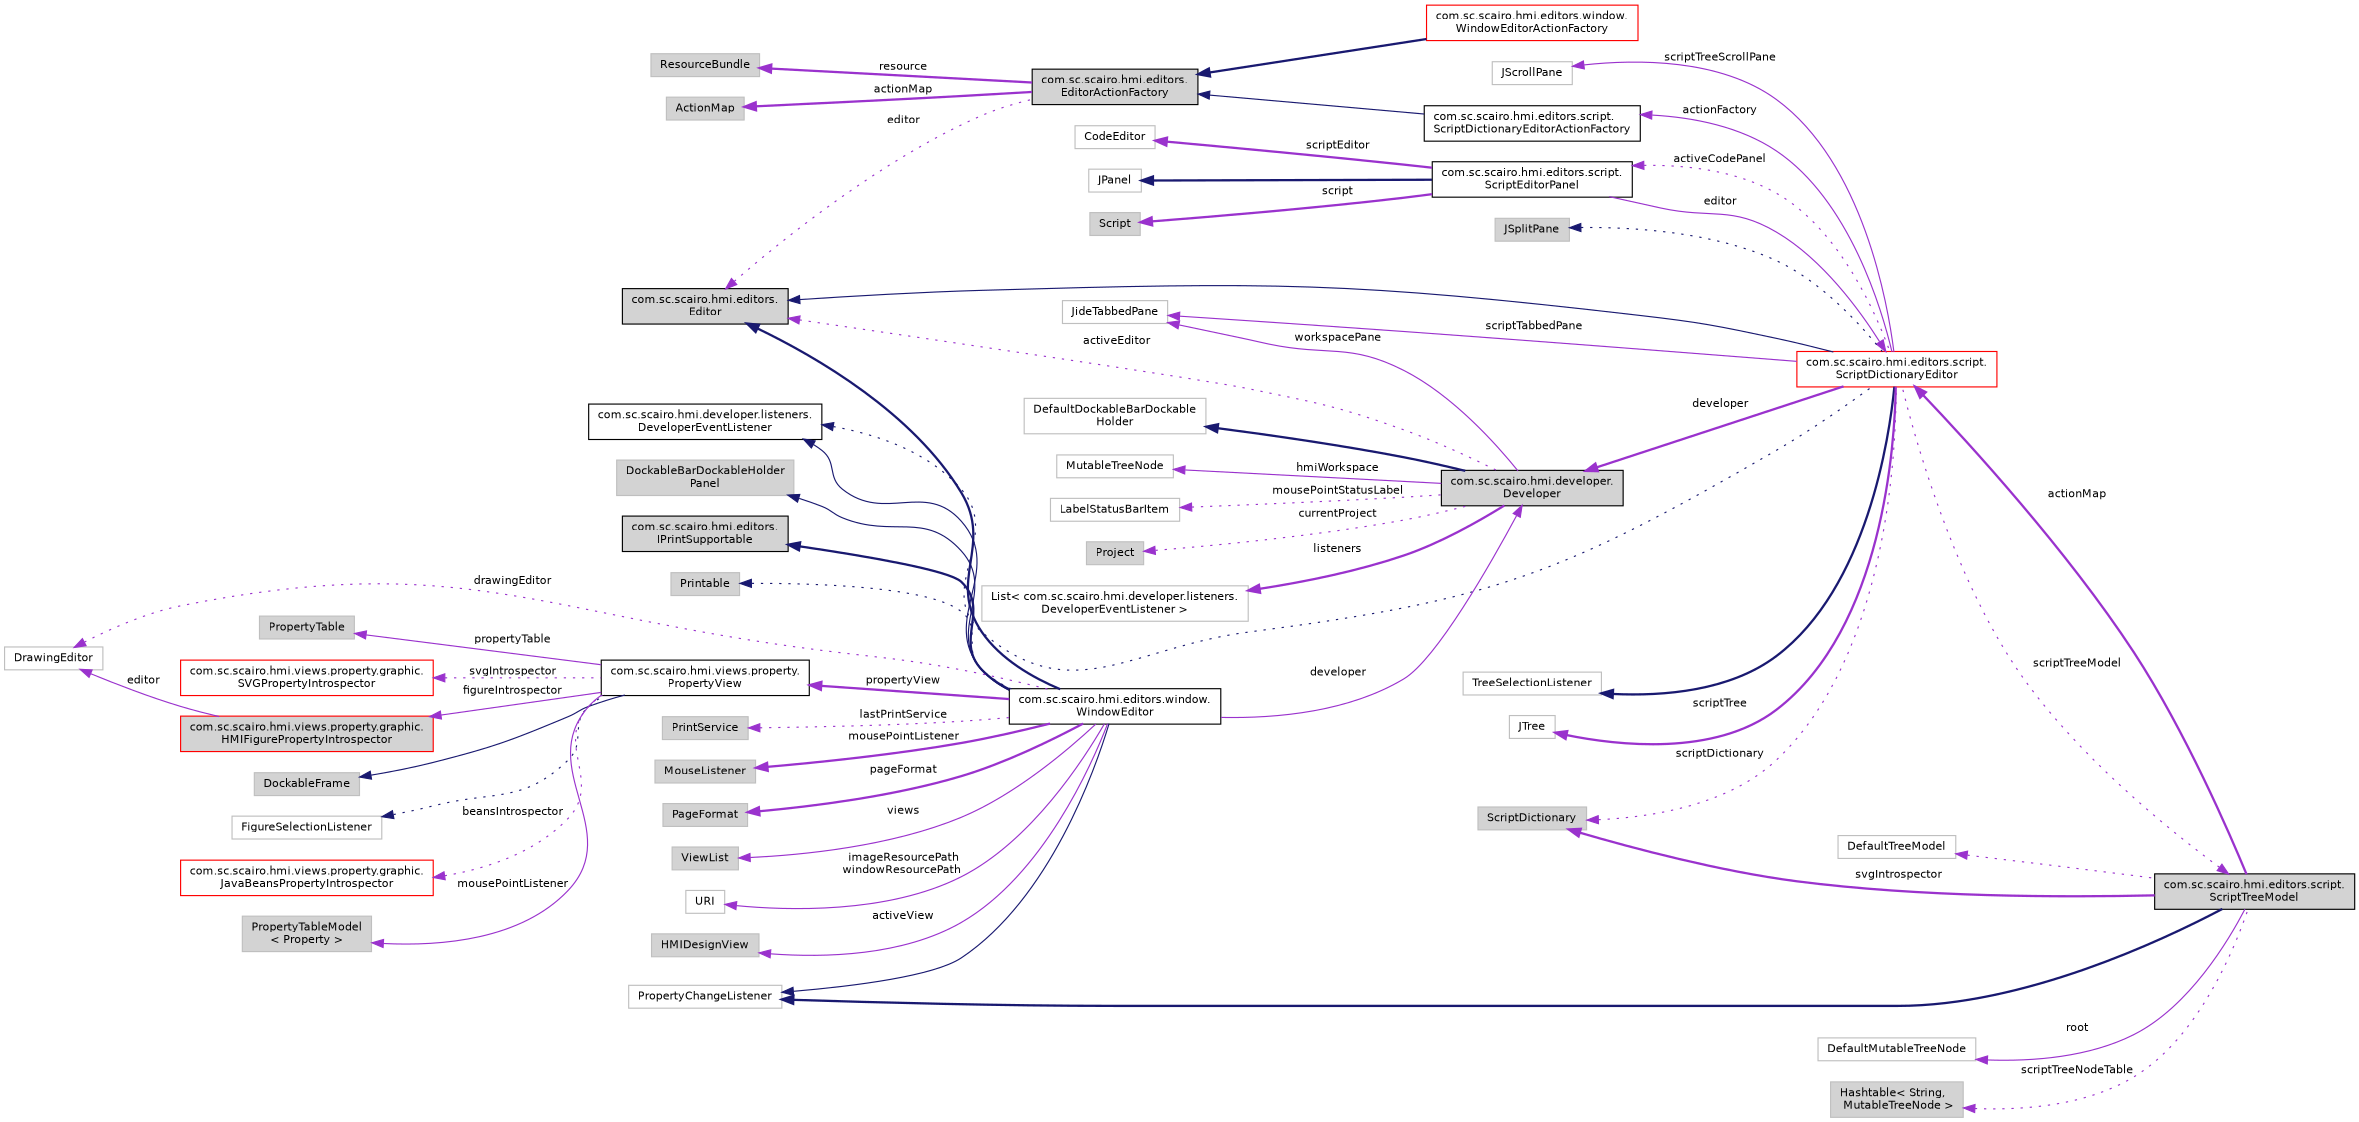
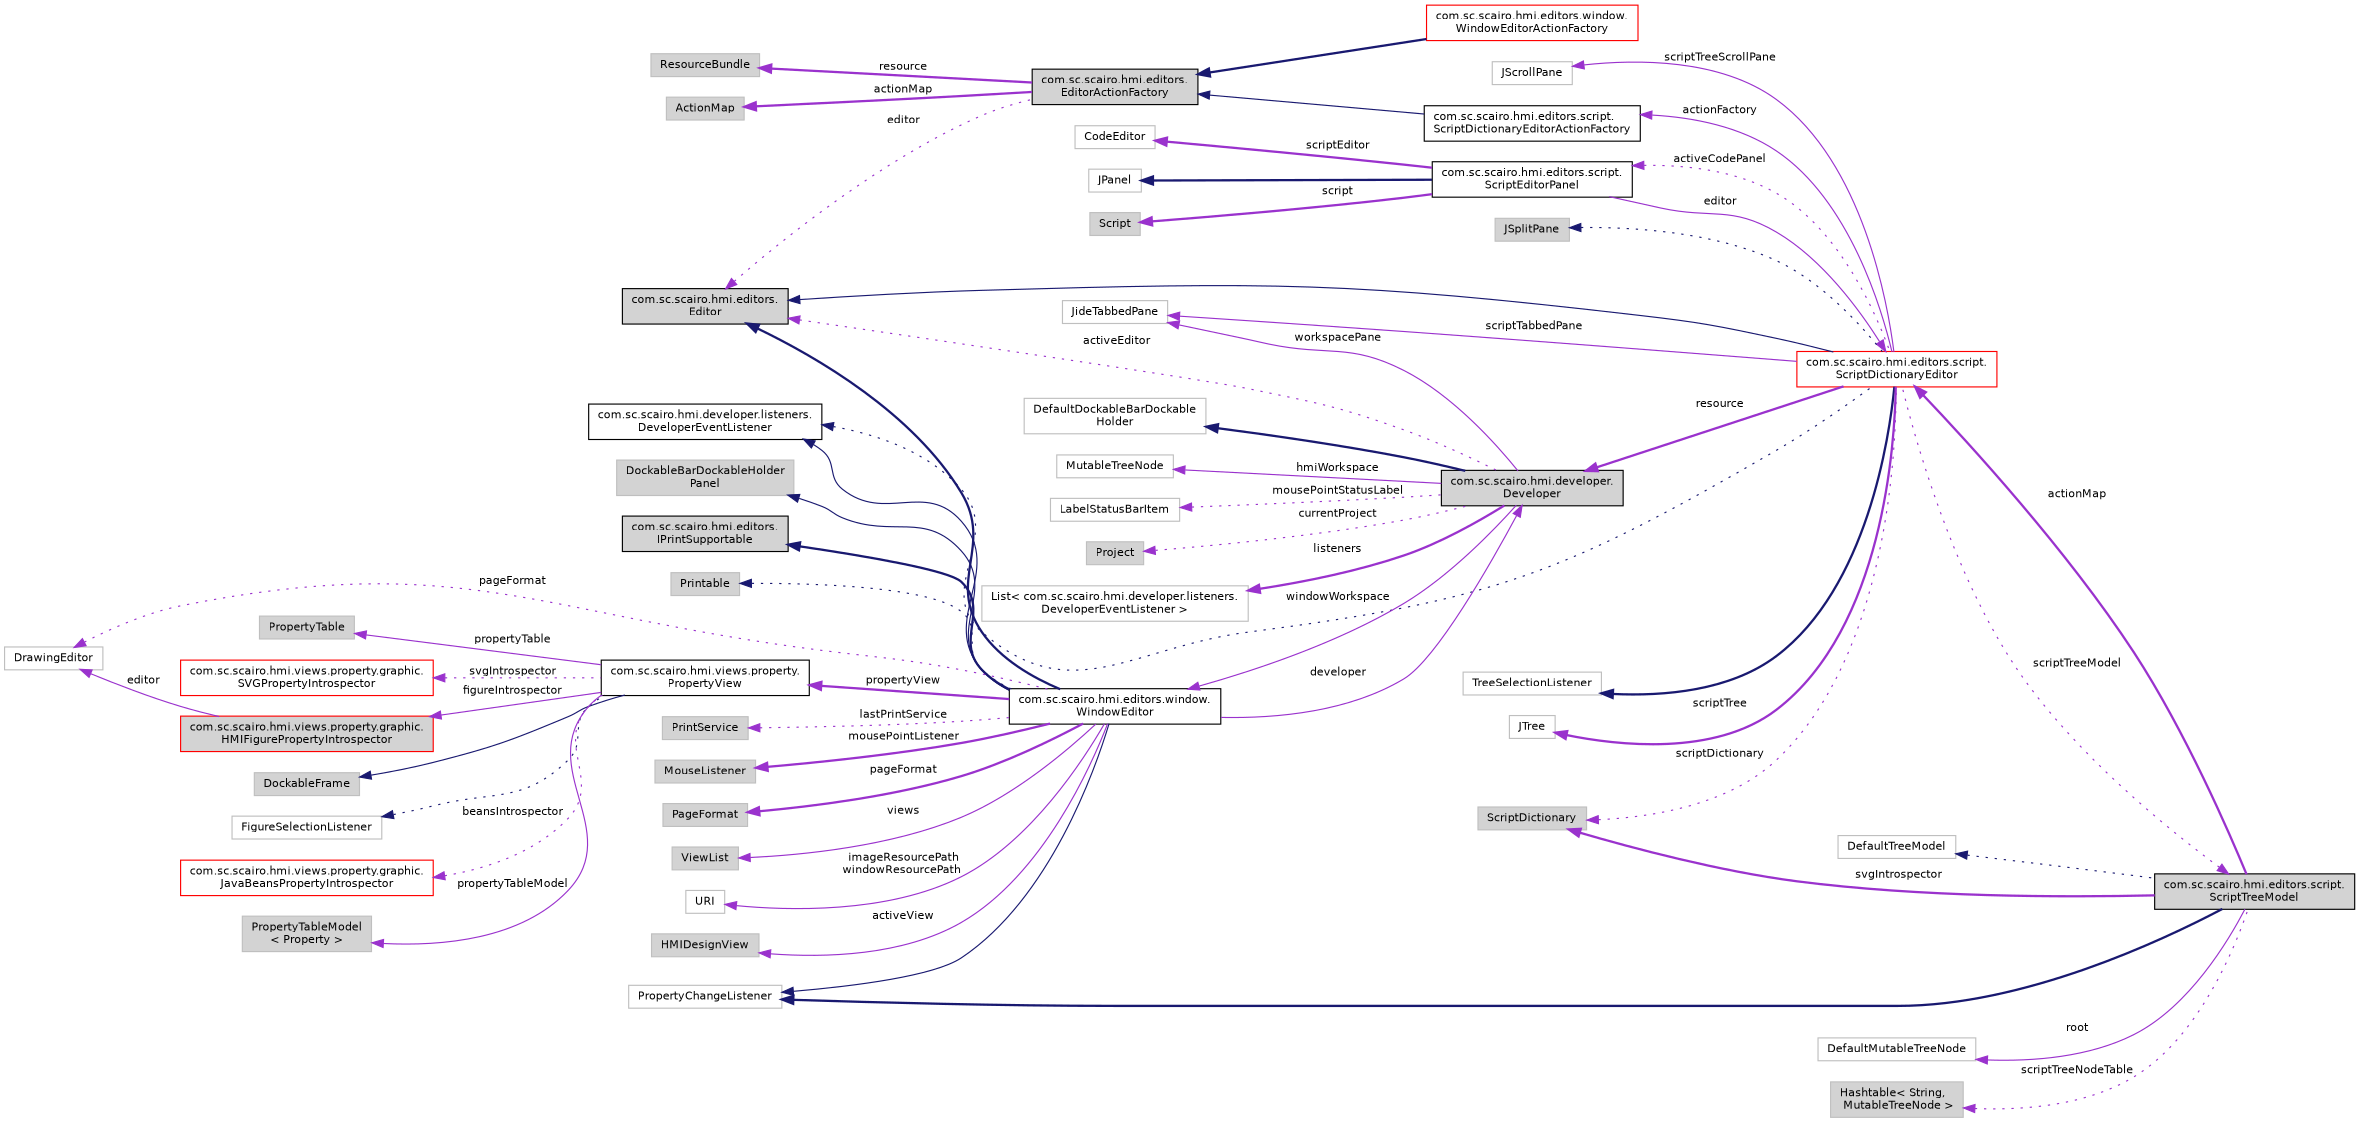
(1719, 404) -> (1719, 404)
(511, 581) -> (511, 581)
none -> (1372, 621)
(2061, 866) -> (2061, 866)
(511, 884) -> (511, 884)
